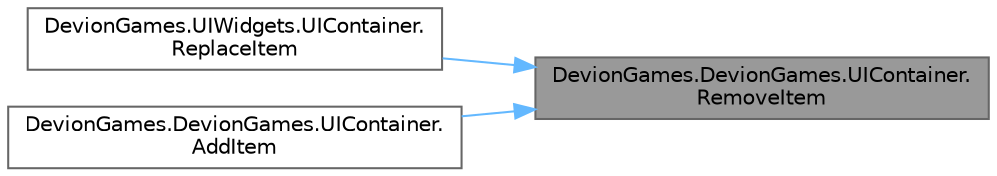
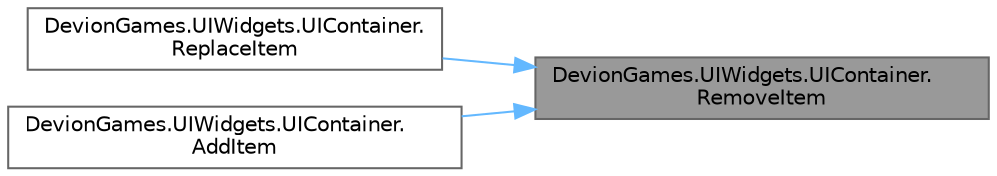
(762, 88) -> (762, 88)
(235, 137) -> (235, 137)
